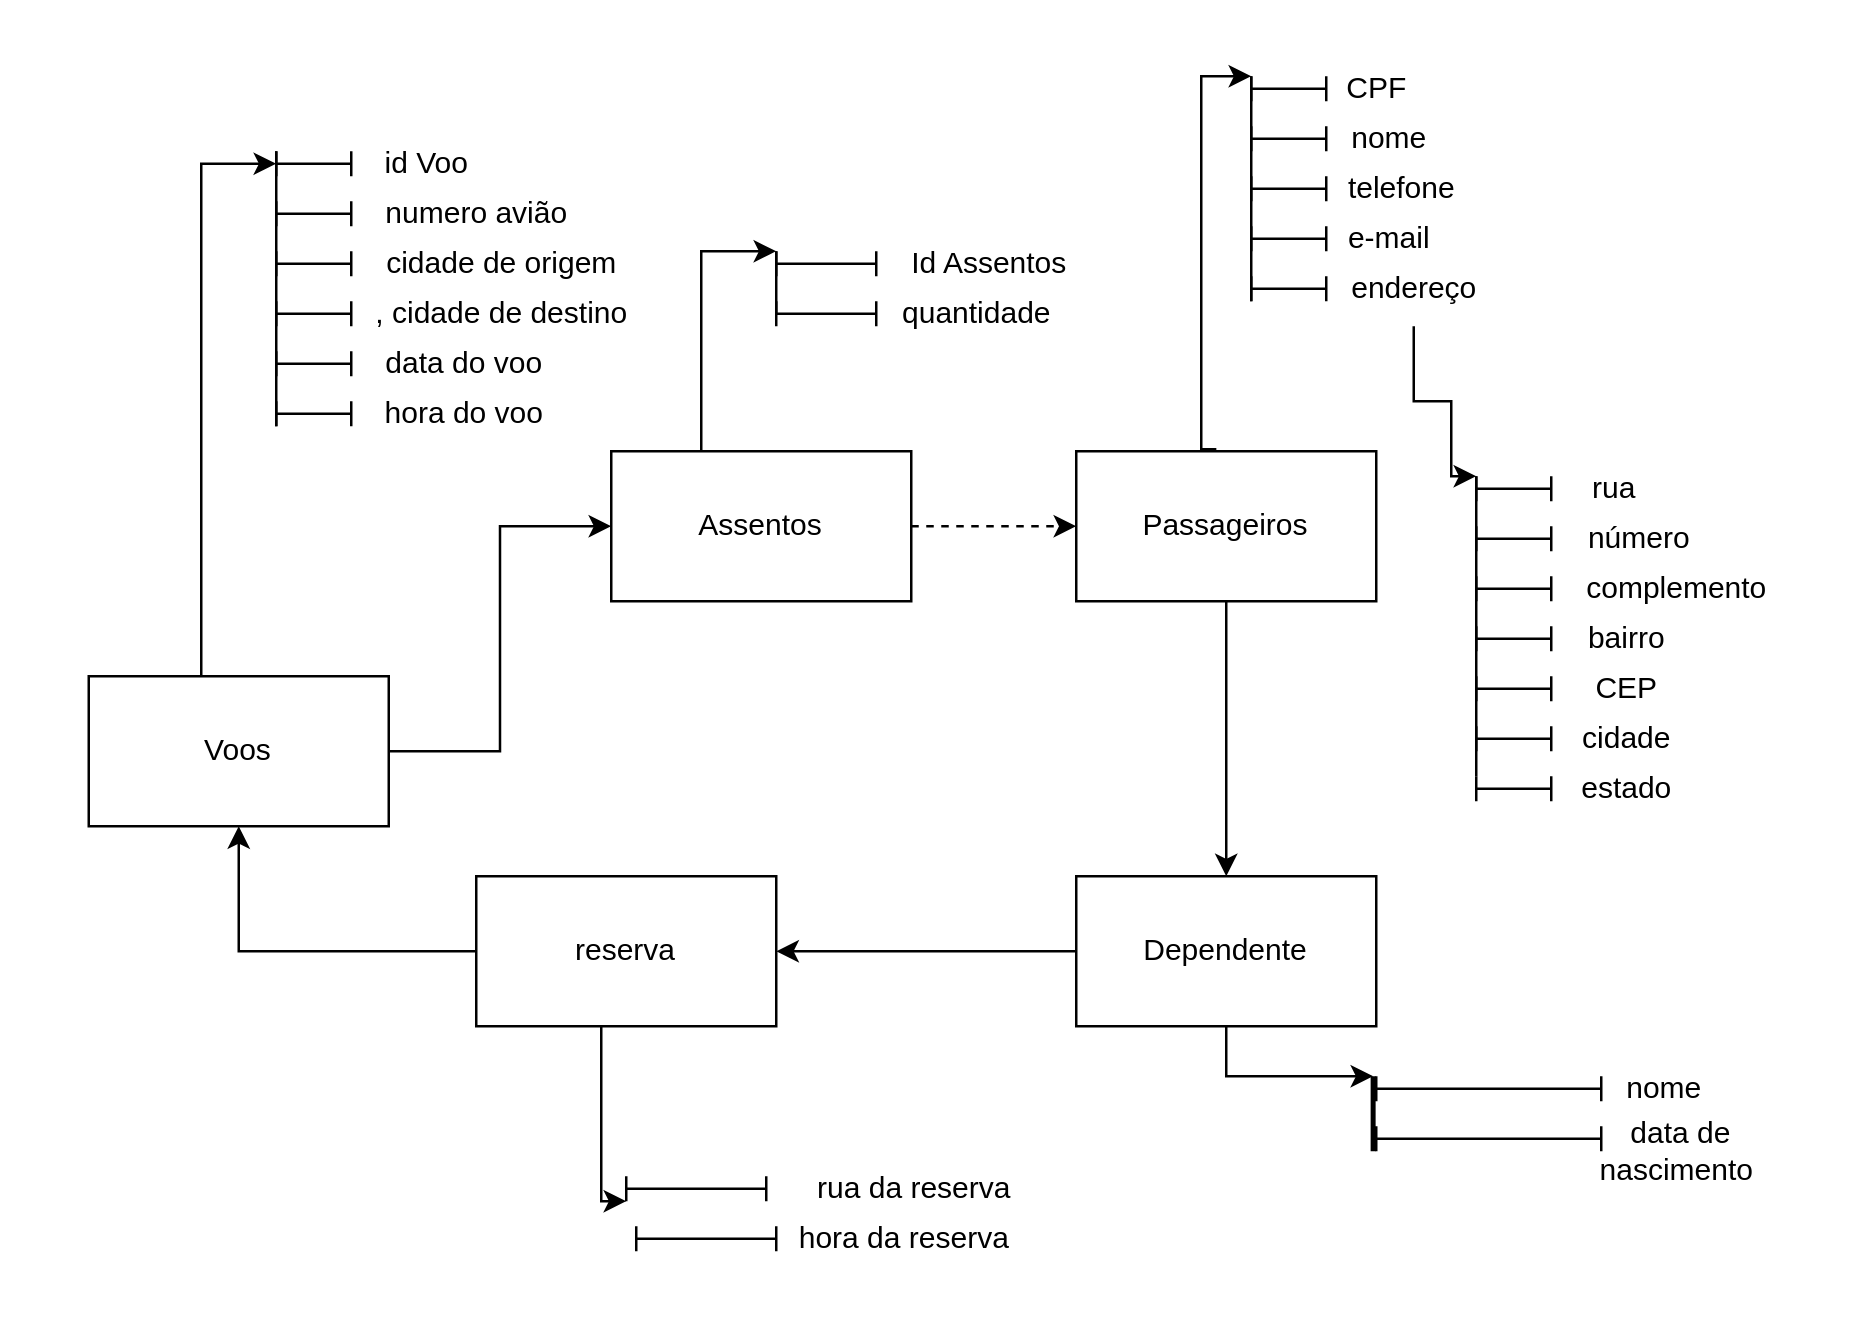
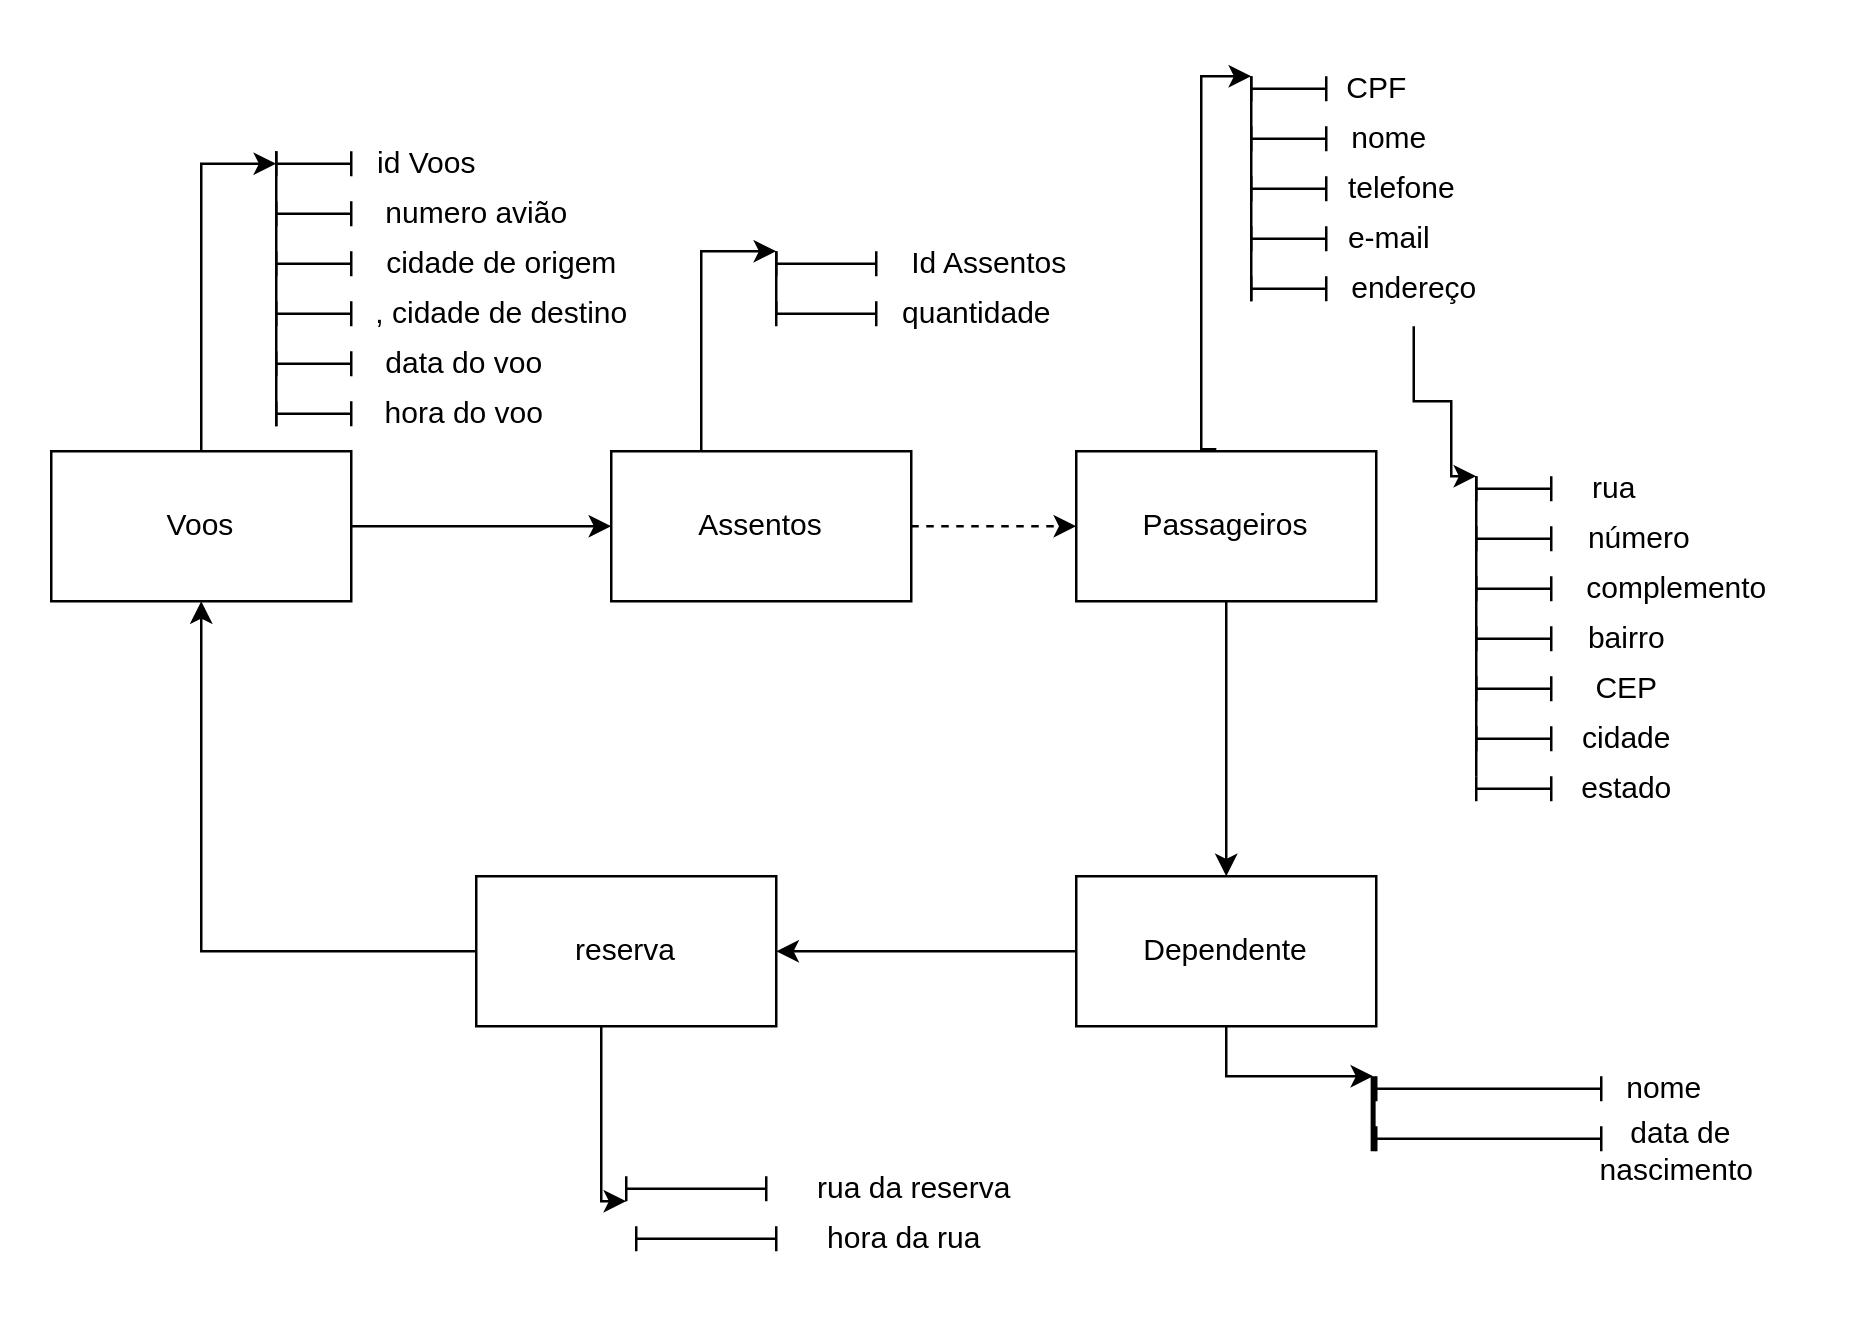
(428, 164) -> (428, 164)
(239, 751) -> (201, 526)
(905, 1239) -> (905, 1239)
